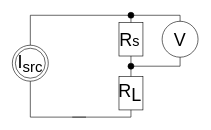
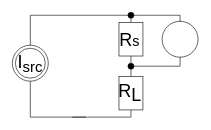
(180, 39) -> none
